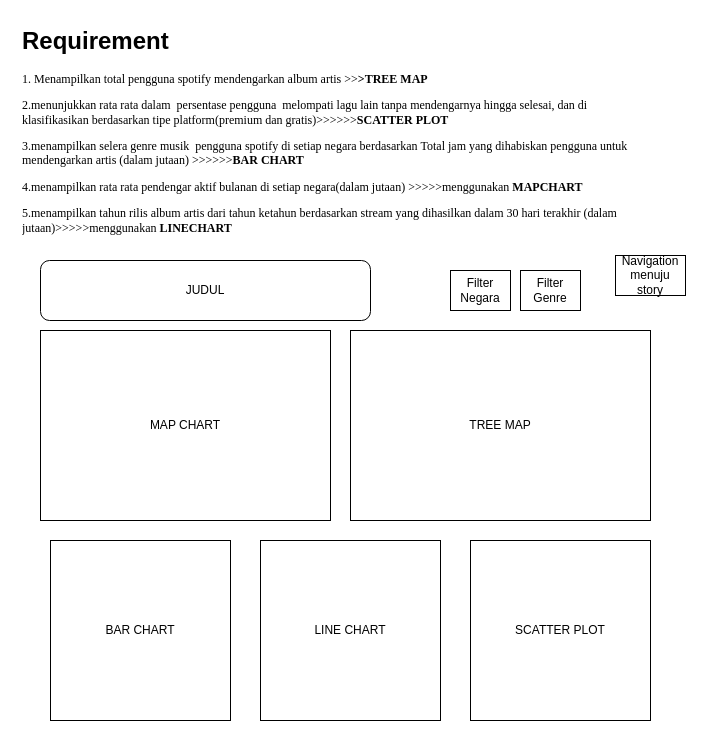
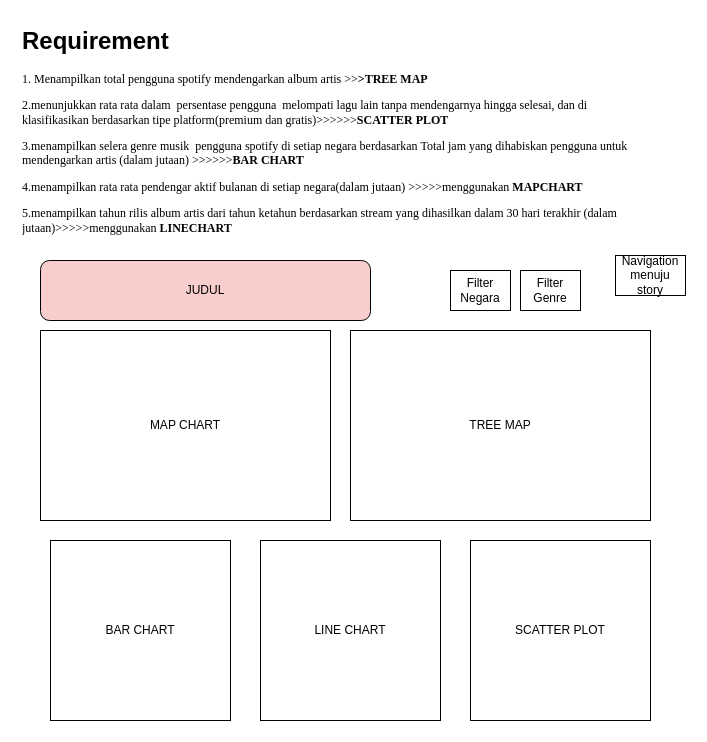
(206, 291) -> (206, 291)
